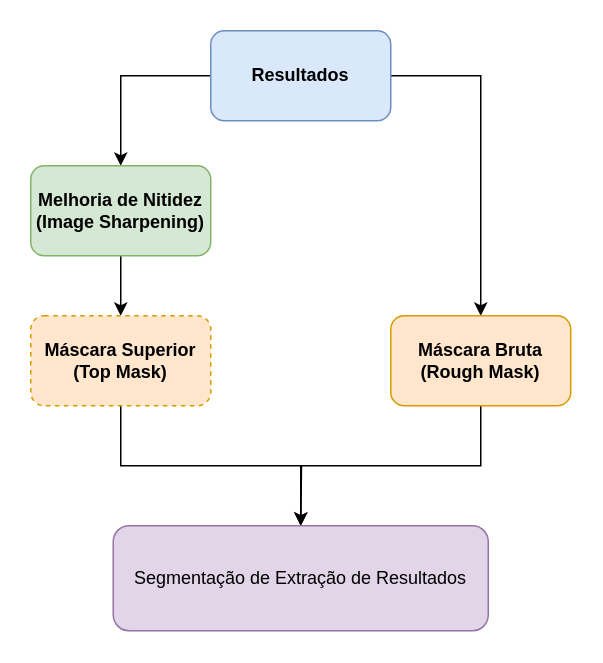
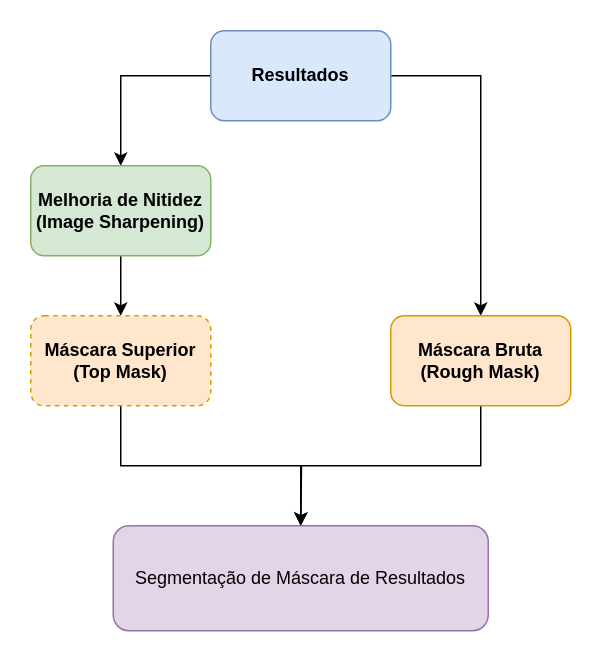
(301, 578) -> (301, 578)
